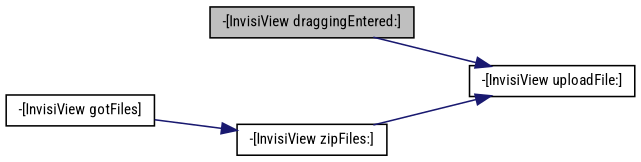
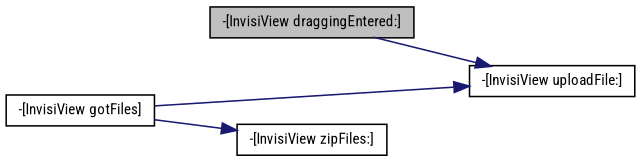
(425, 112) -> (304, 97)
